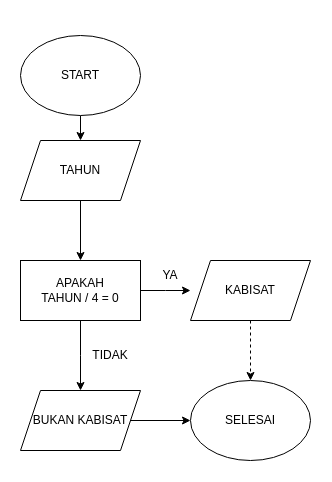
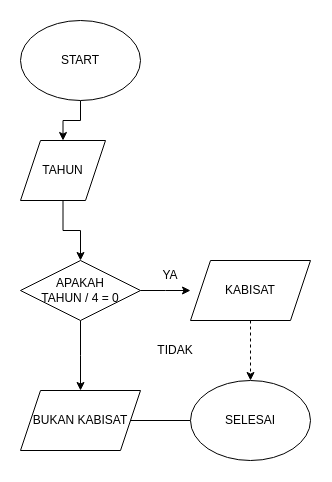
(81, 76) -> (81, 61)
(81, 171) -> (63, 171)
(81, 291) -> (81, 291)
(111, 356) -> (176, 351)
(182, 421) -> (185, 421)
